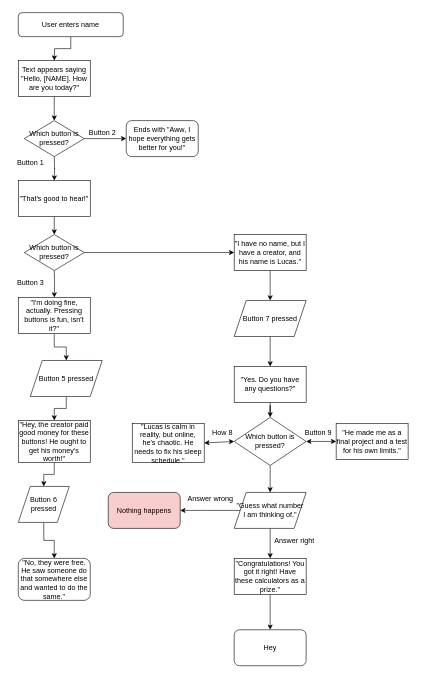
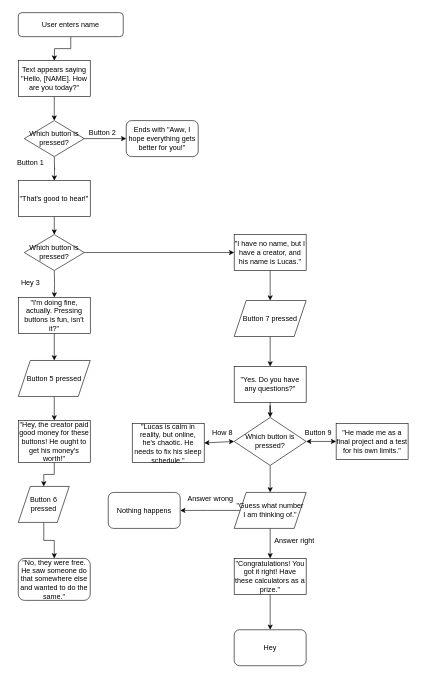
(31, 282) -> (31, 282)
(66, 378) -> (54, 378)
(144, 510) -> (144, 510)
